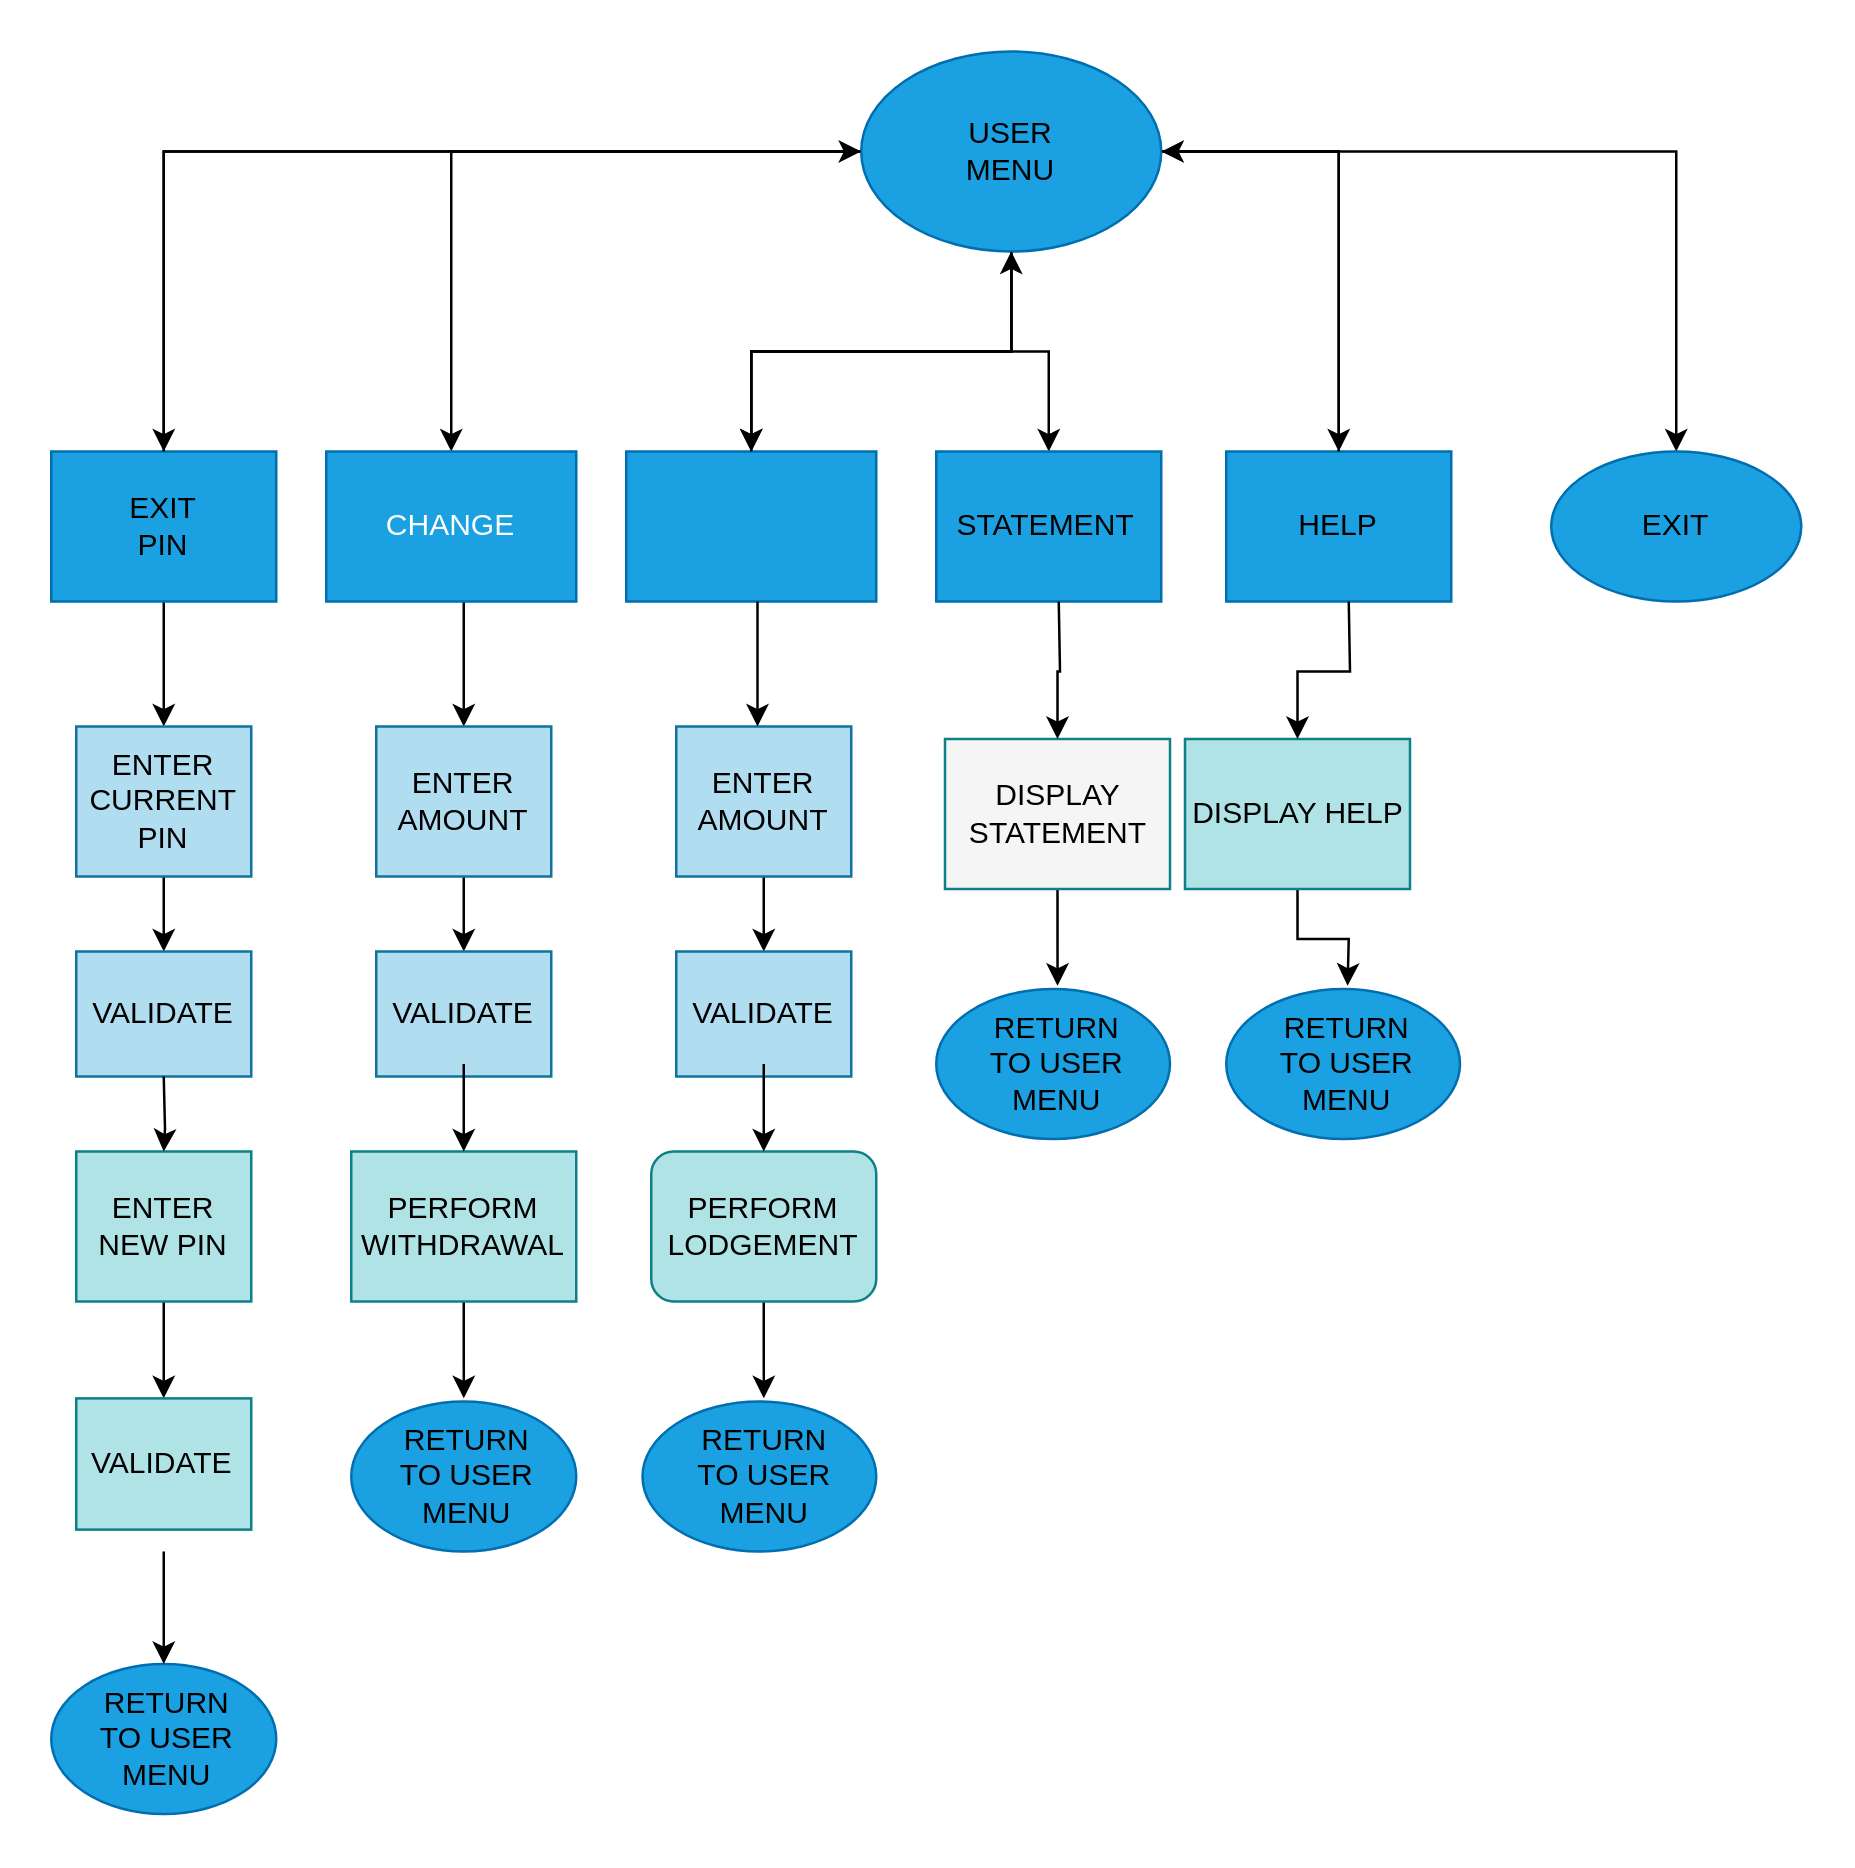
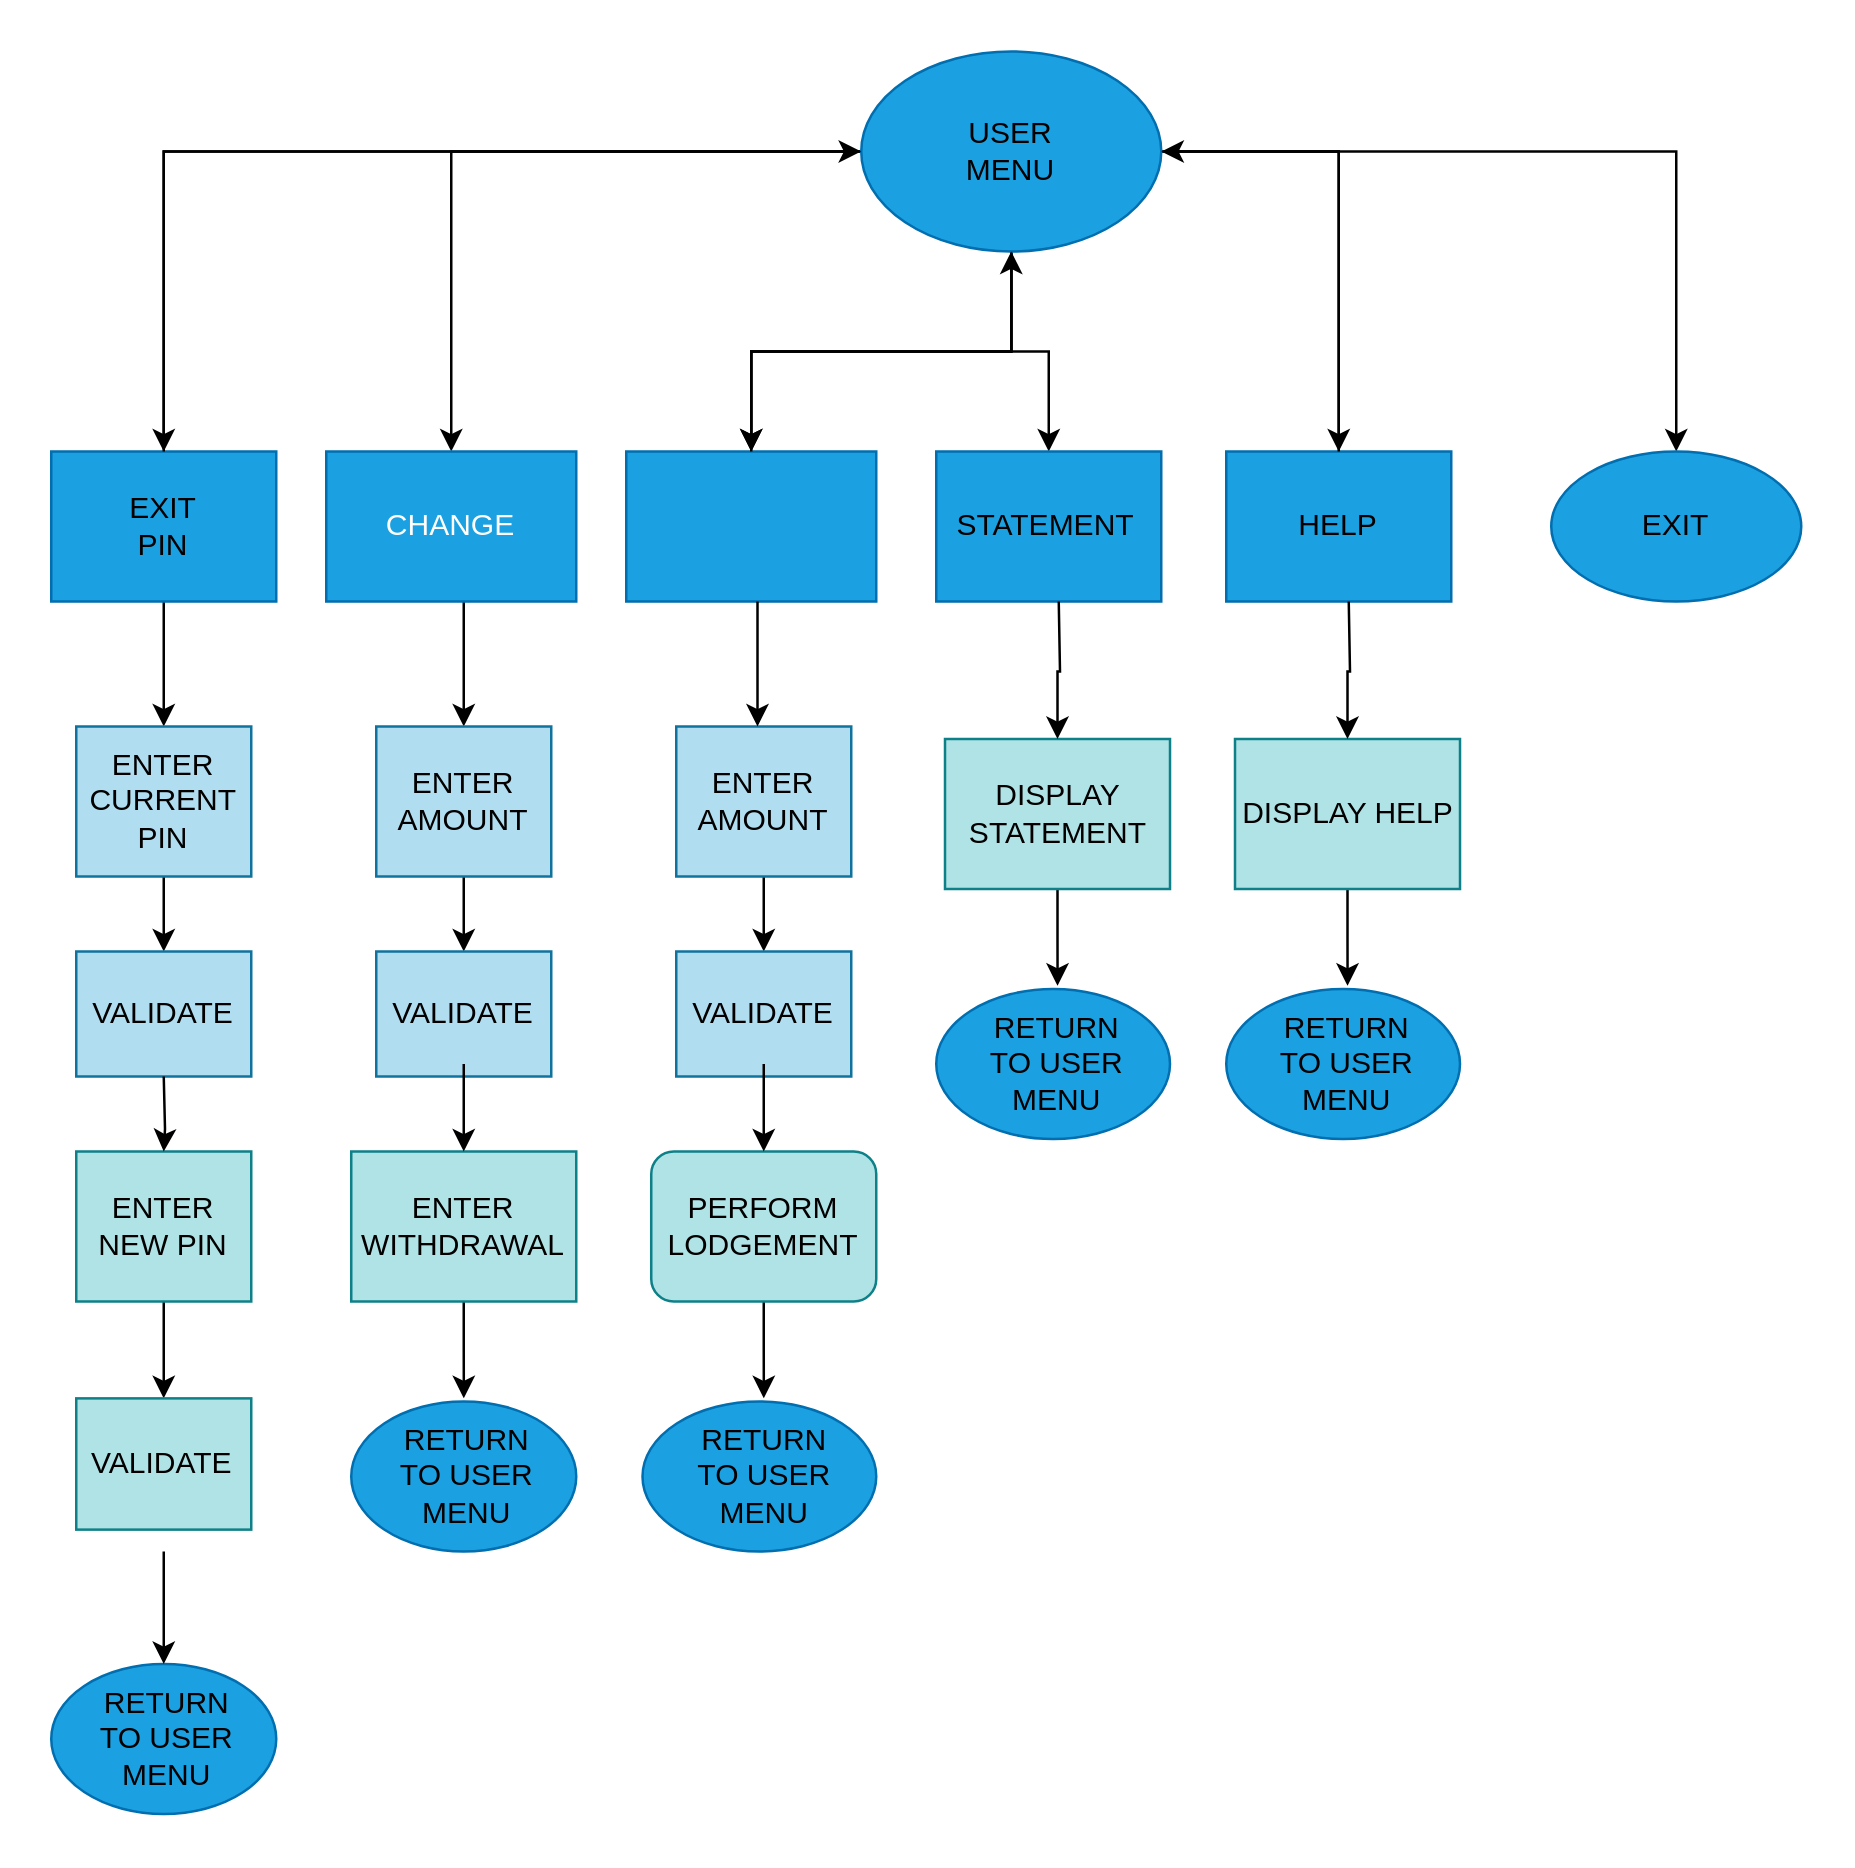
(1058, 814) -> (1058, 814)
(1298, 814) -> (1348, 814)
(464, 1226) -> (464, 1226)
